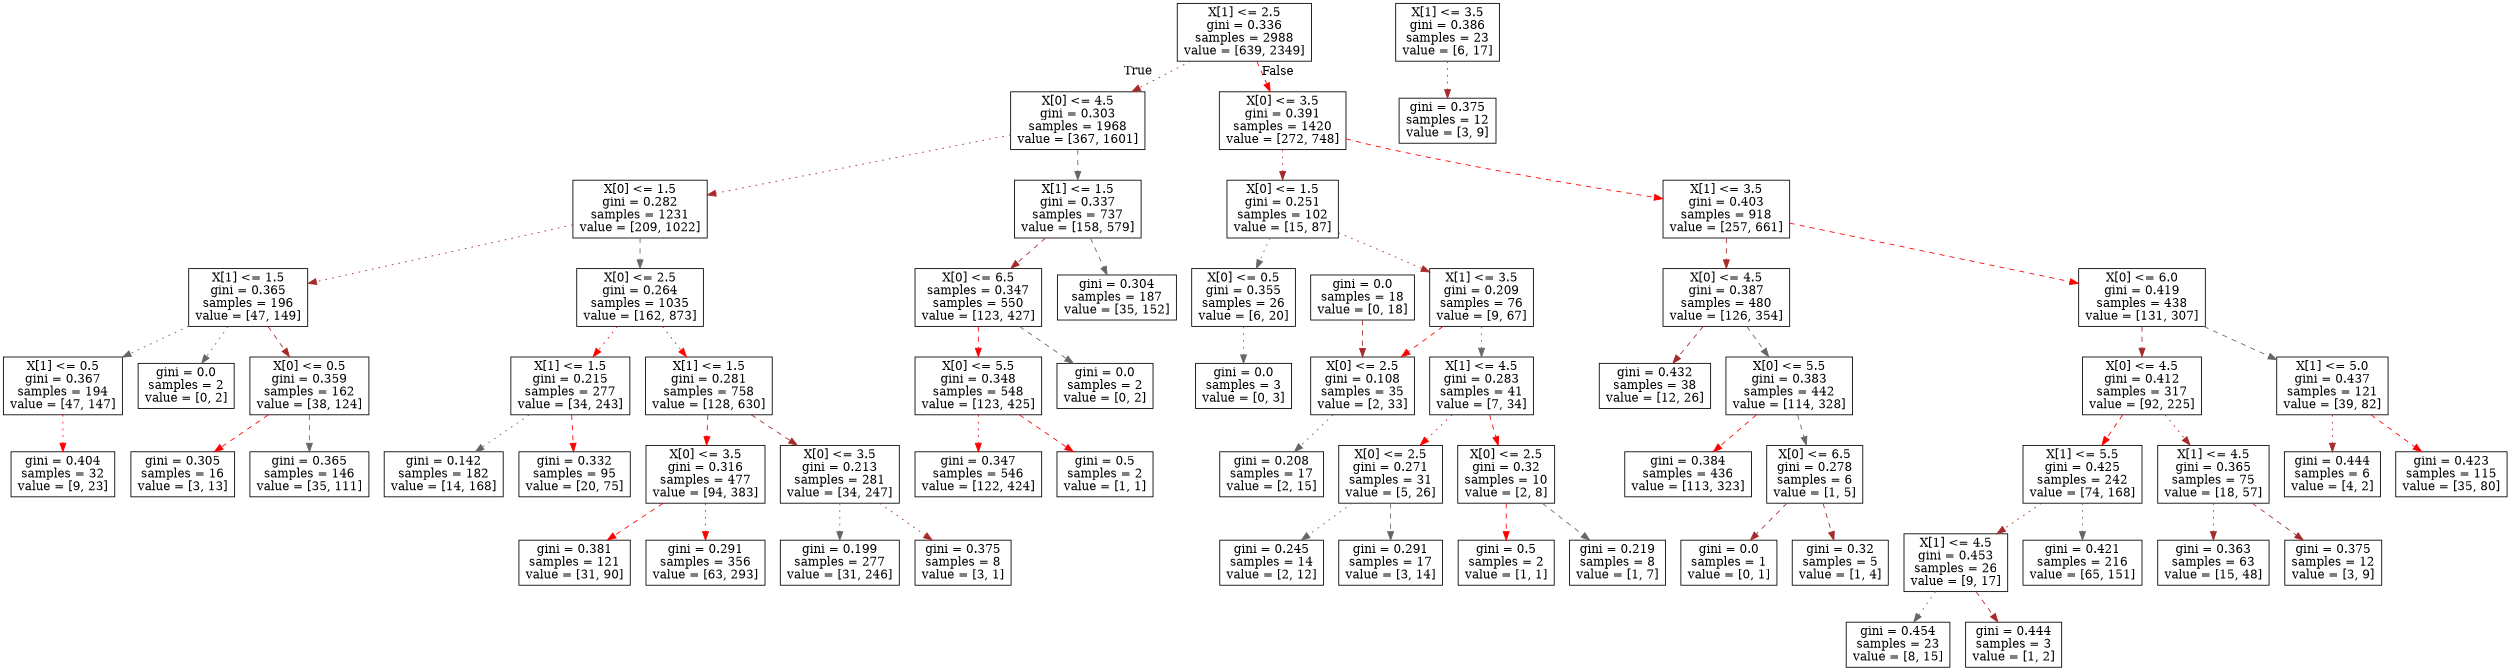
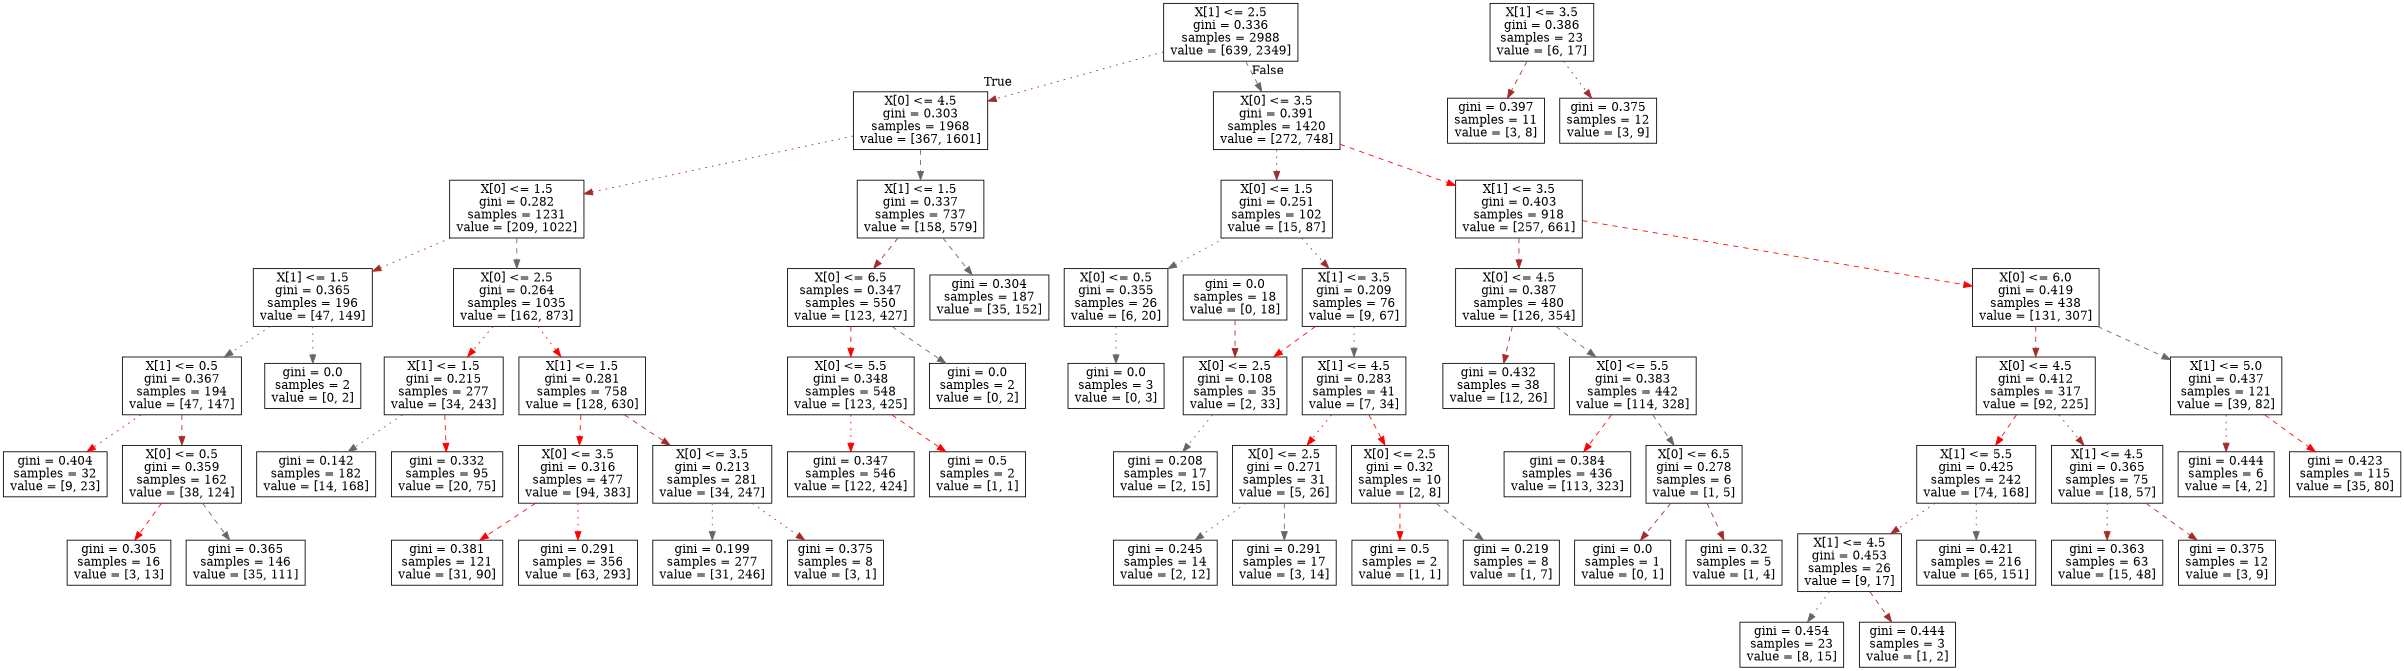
(1262, 72) -> (1252, 73)
none -> (1496, 121)
(276, 338) -> (182, 426)
